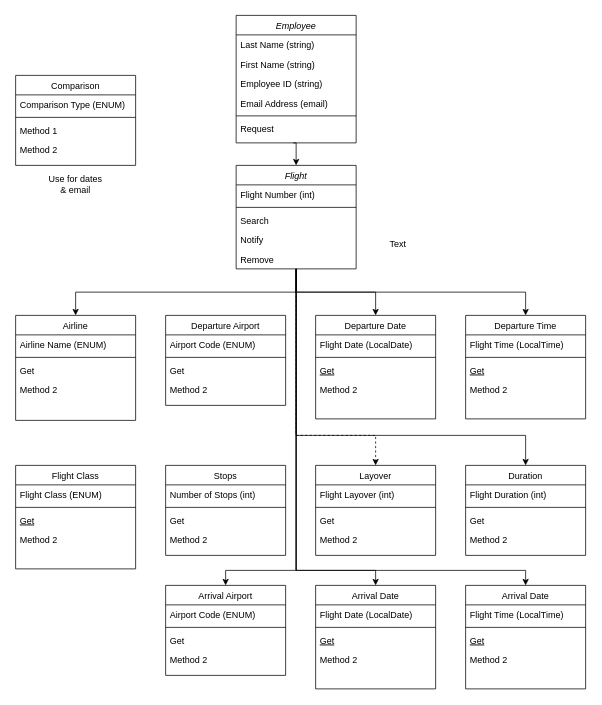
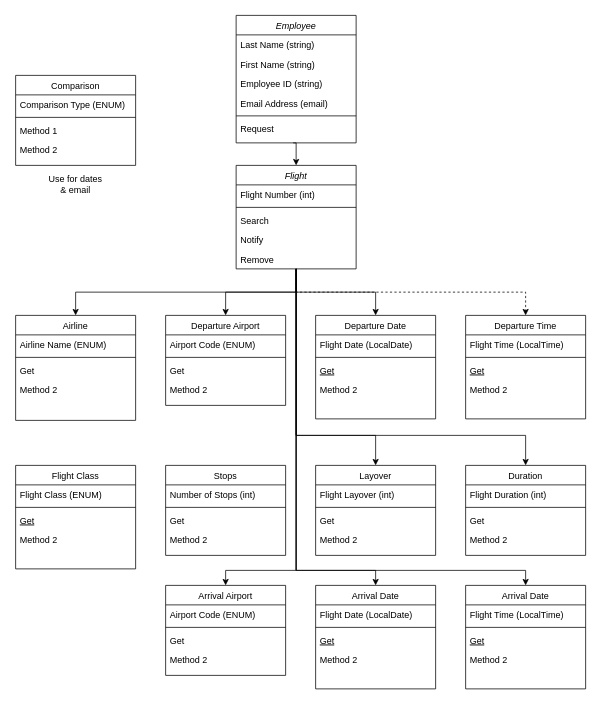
(398, 244) -> none
(459, 292) -> (459, 292)
none -> (225, 302)
(375, 448) -> (375, 448)
